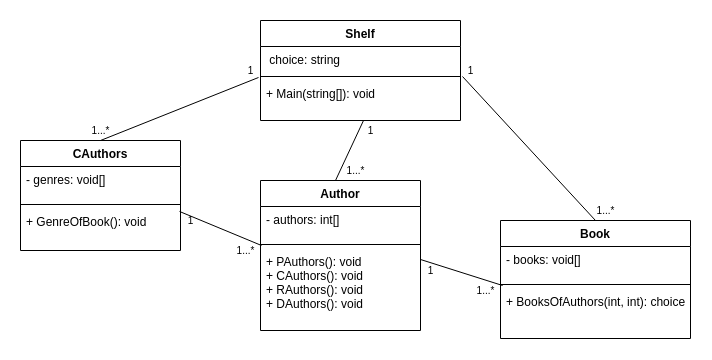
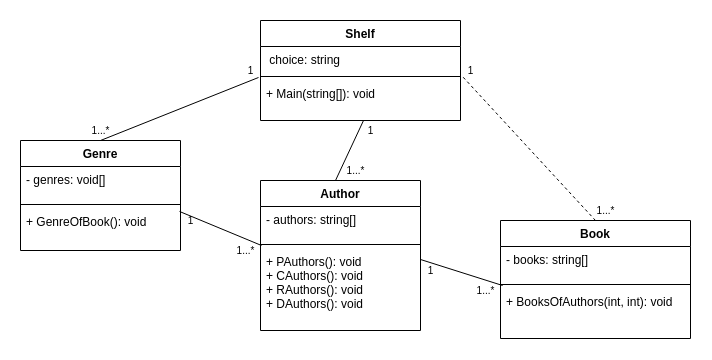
(528, 148) -> (528, 148)
(100, 154) -> (100, 154)
(314, 220) -> (324, 220)
(550, 260) -> (557, 260)
(608, 302) -> (601, 302)
